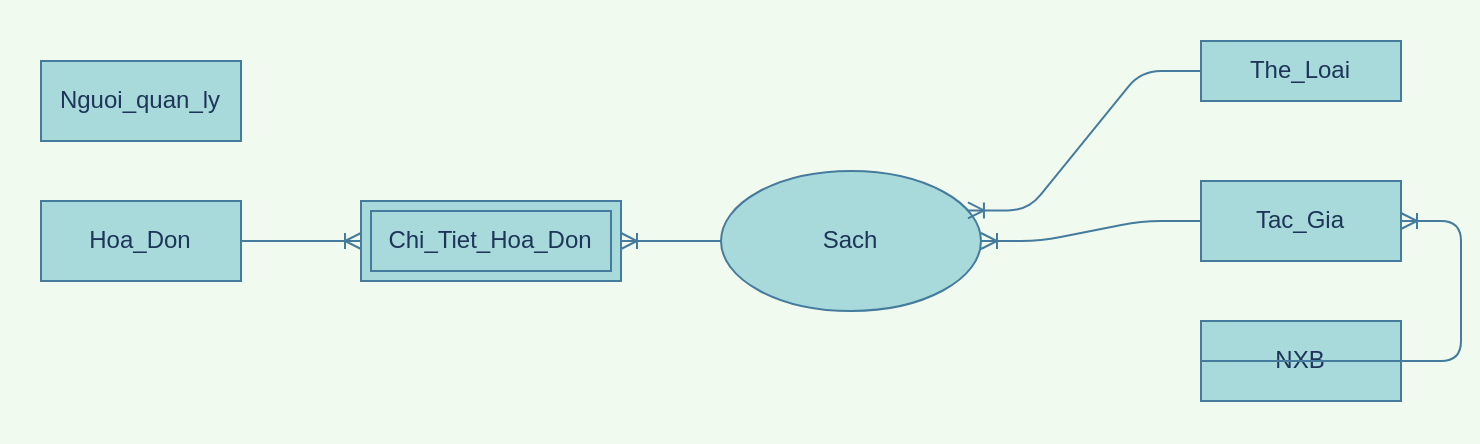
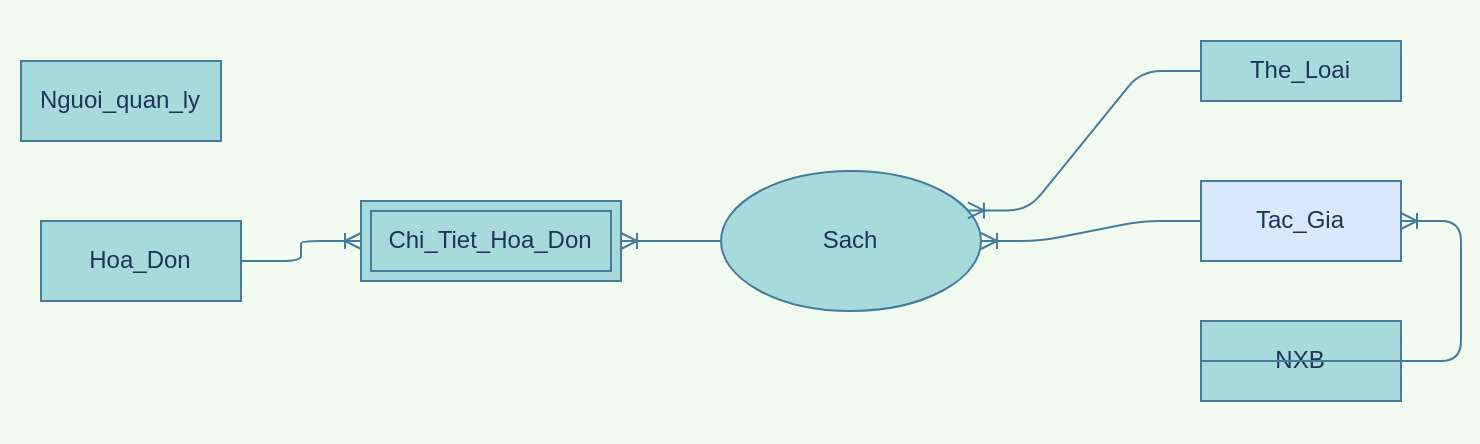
(141, 101) -> (121, 101)
(1301, 221) -> (1301, 221)
(141, 241) -> (141, 261)
